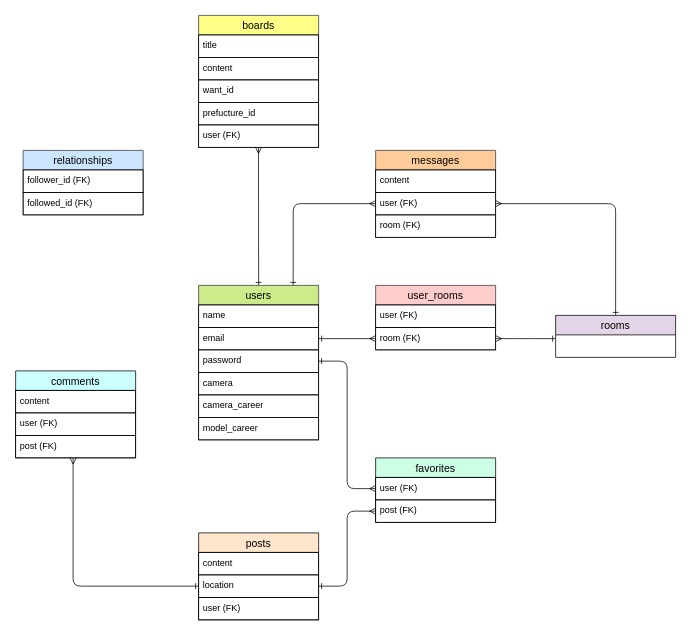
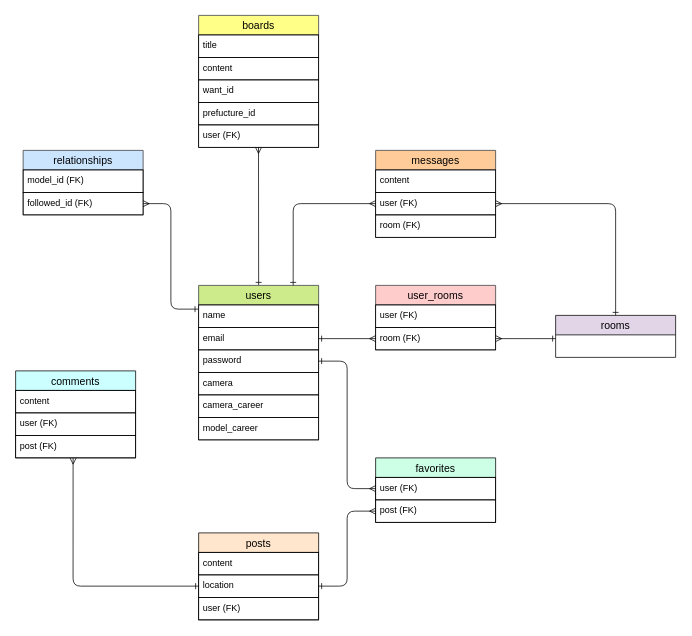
(63, 180) -> (56, 180)
none -> (171, 255)
